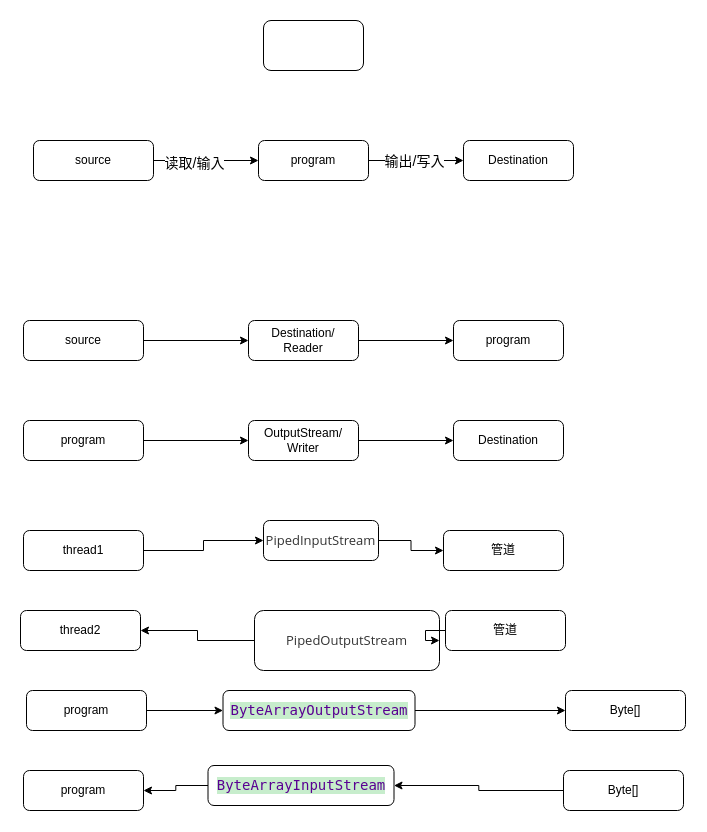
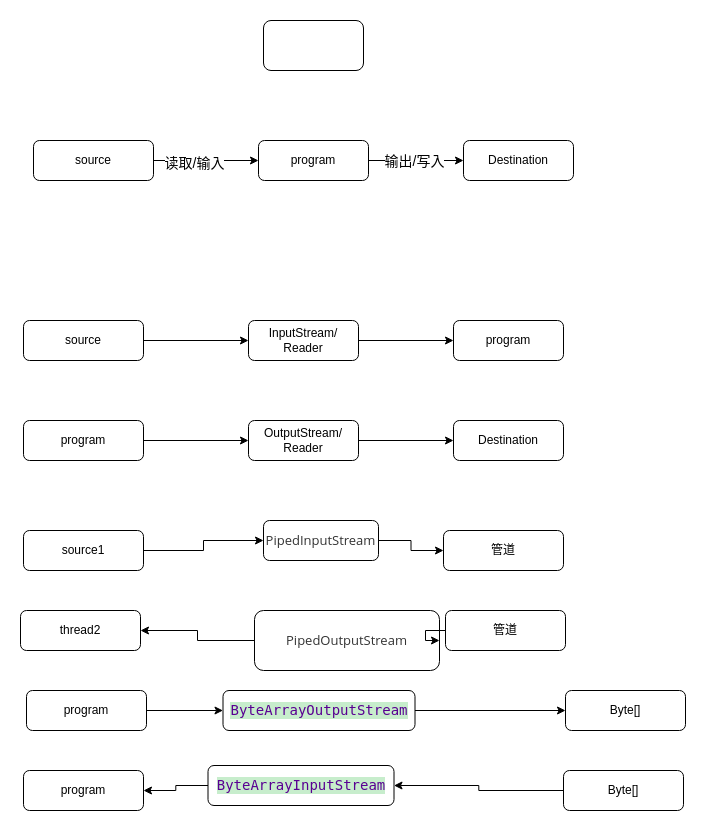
(304, 341) -> (304, 341)
(304, 441) -> (304, 441)
(84, 551) -> (84, 551)
